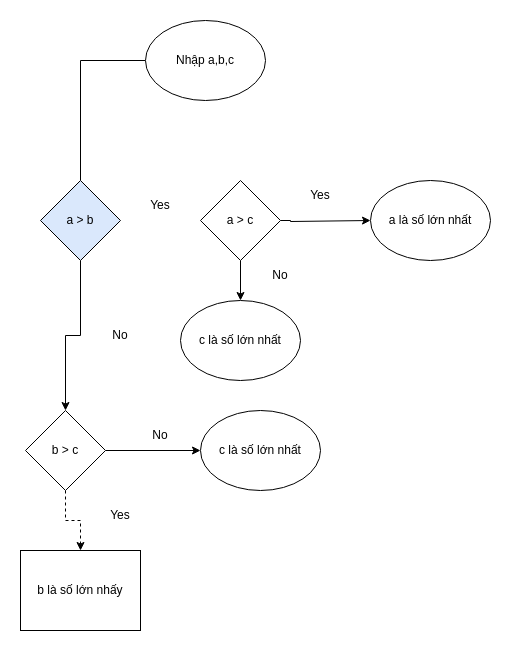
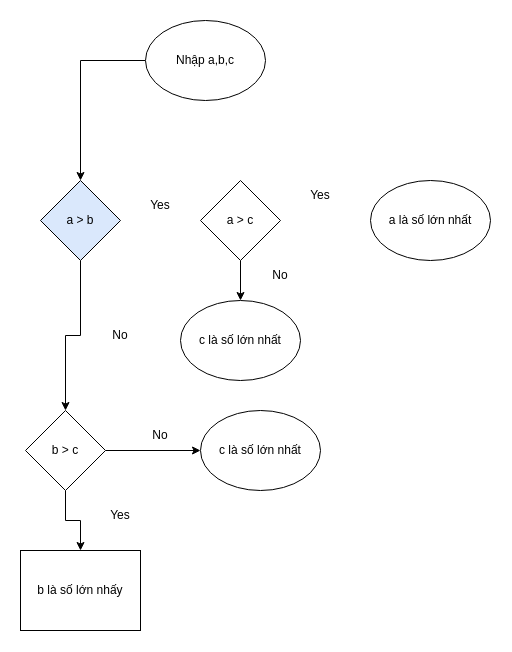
(81, 175) -> (81, 172)
(322, 221) -> none
(70, 521) -> (70, 521)
